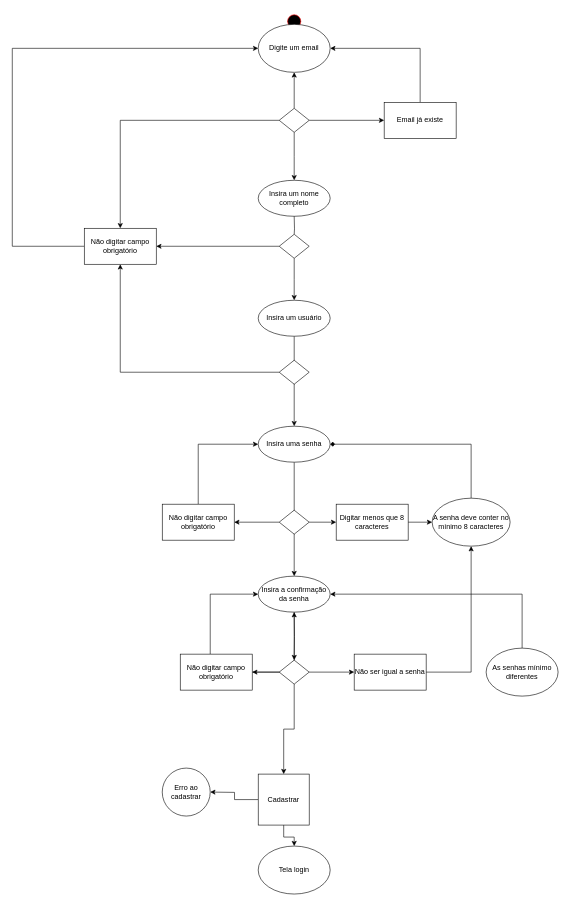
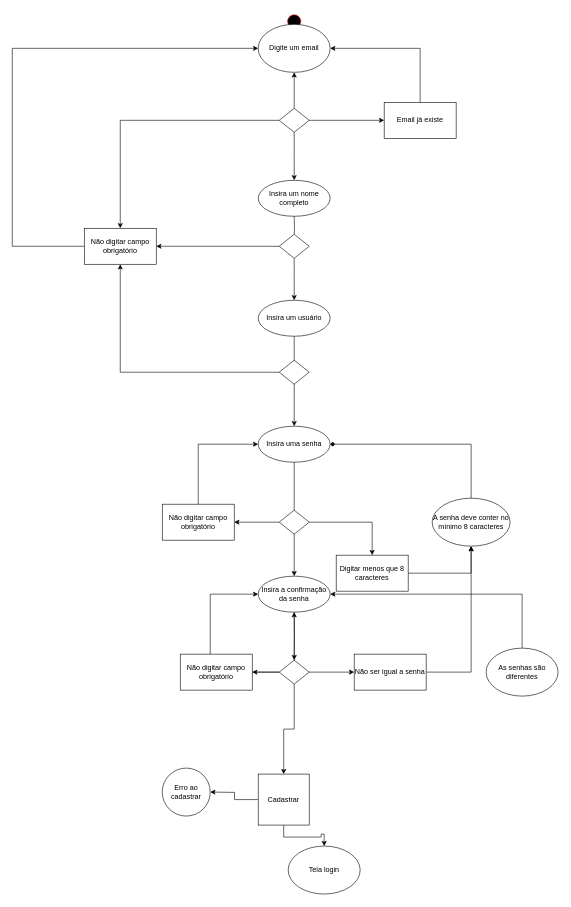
(372, 522) -> (372, 573)
(522, 672) -> (522, 672)
(294, 870) -> (324, 870)
